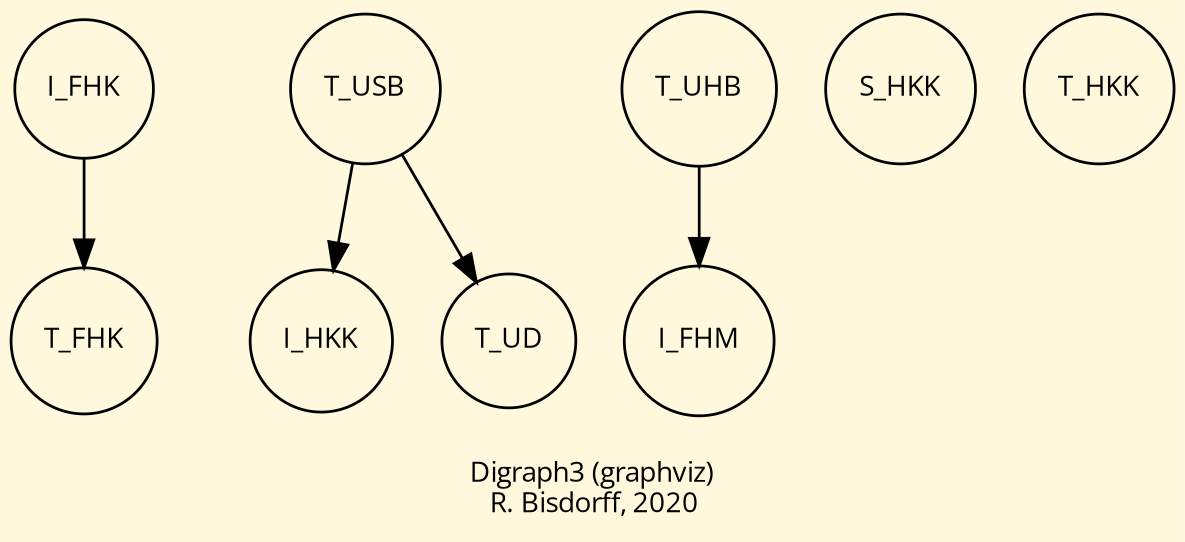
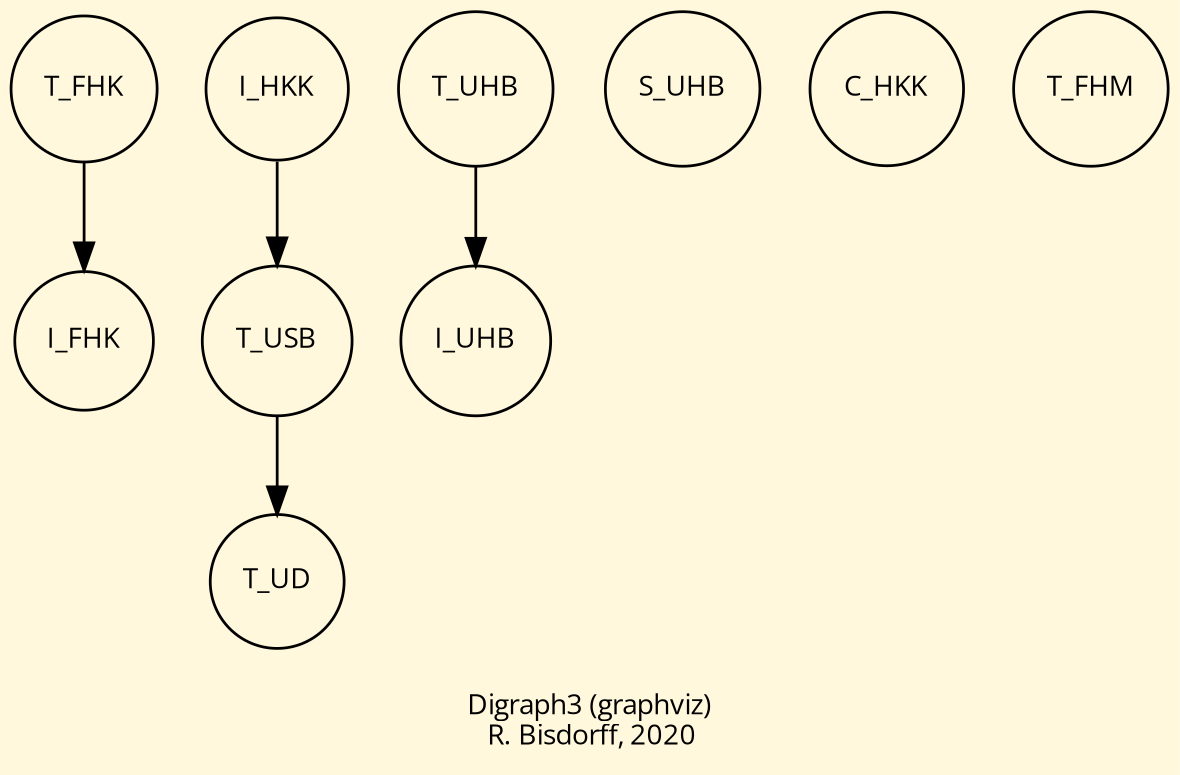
none -> (887, 89)
(901, 89) -> (683, 89)
(1099, 89) -> (1091, 89)
(84, 199) -> (84, 203)
(346, 203) -> (277, 200)
(699, 341) -> (476, 341)
